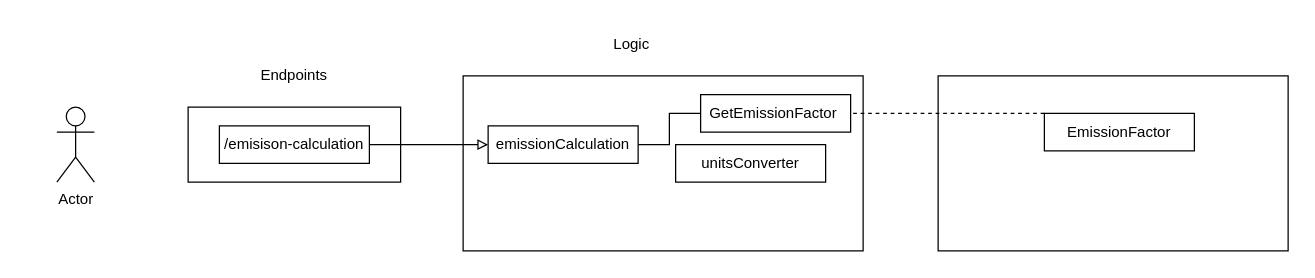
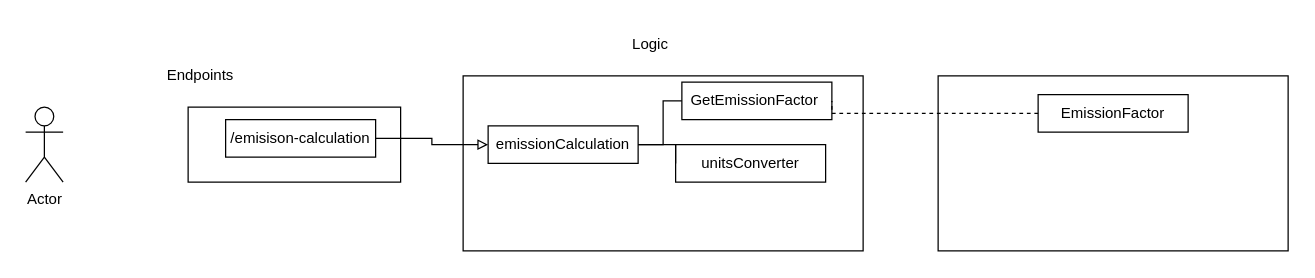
(632, 44) -> (651, 44)
(294, 76) -> (201, 76)
(776, 113) -> (757, 101)
(1119, 132) -> (1113, 113)
(76, 144) -> (44, 144)
(294, 144) -> (301, 138)
none -> (674, 144)
